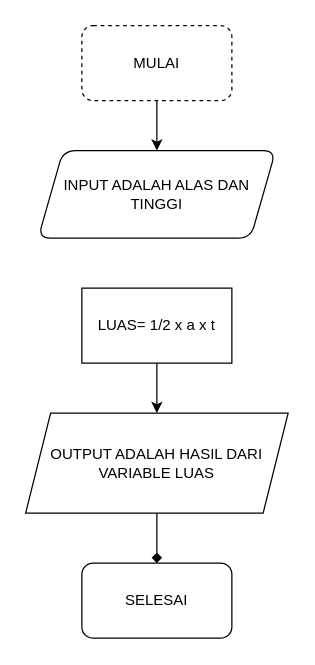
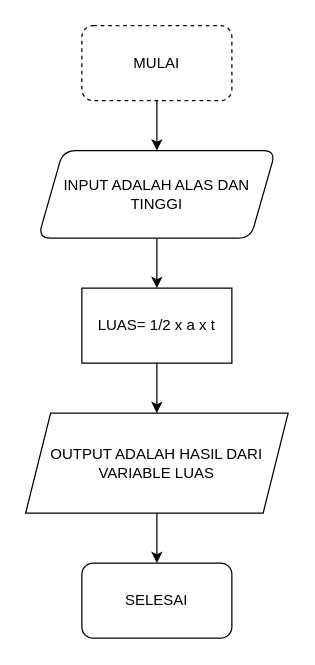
none -> (157, 259)
(157, 552) -> (157, 553)
